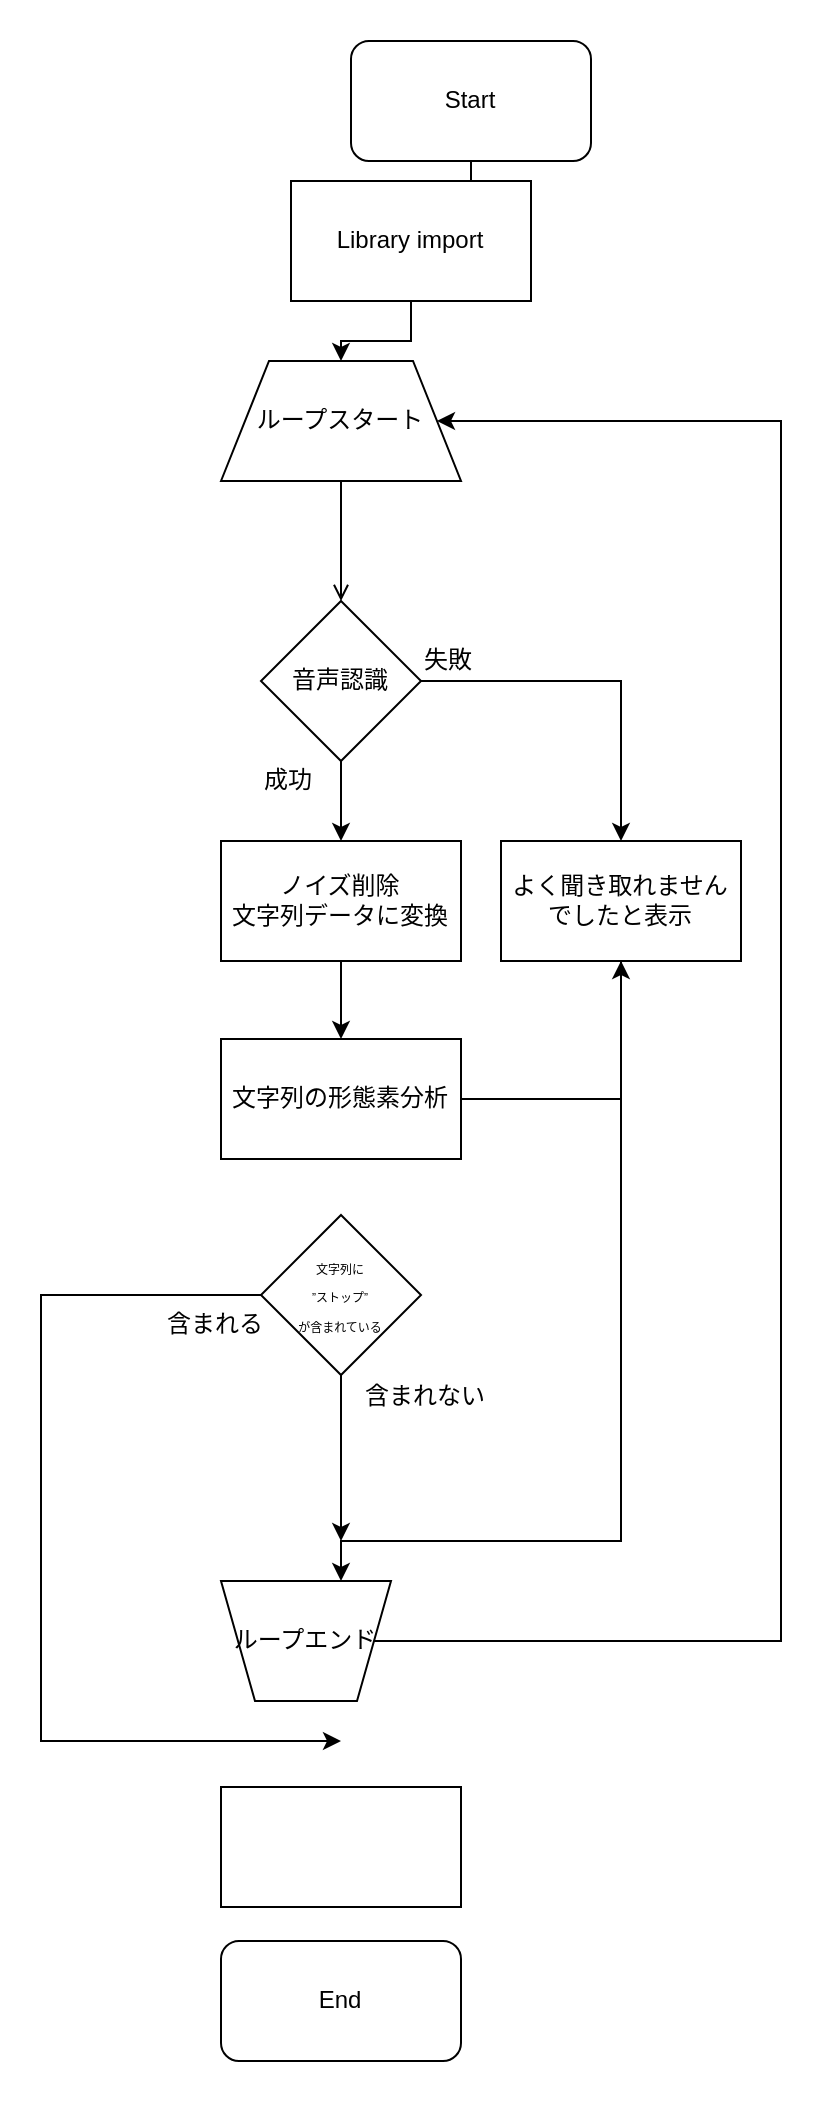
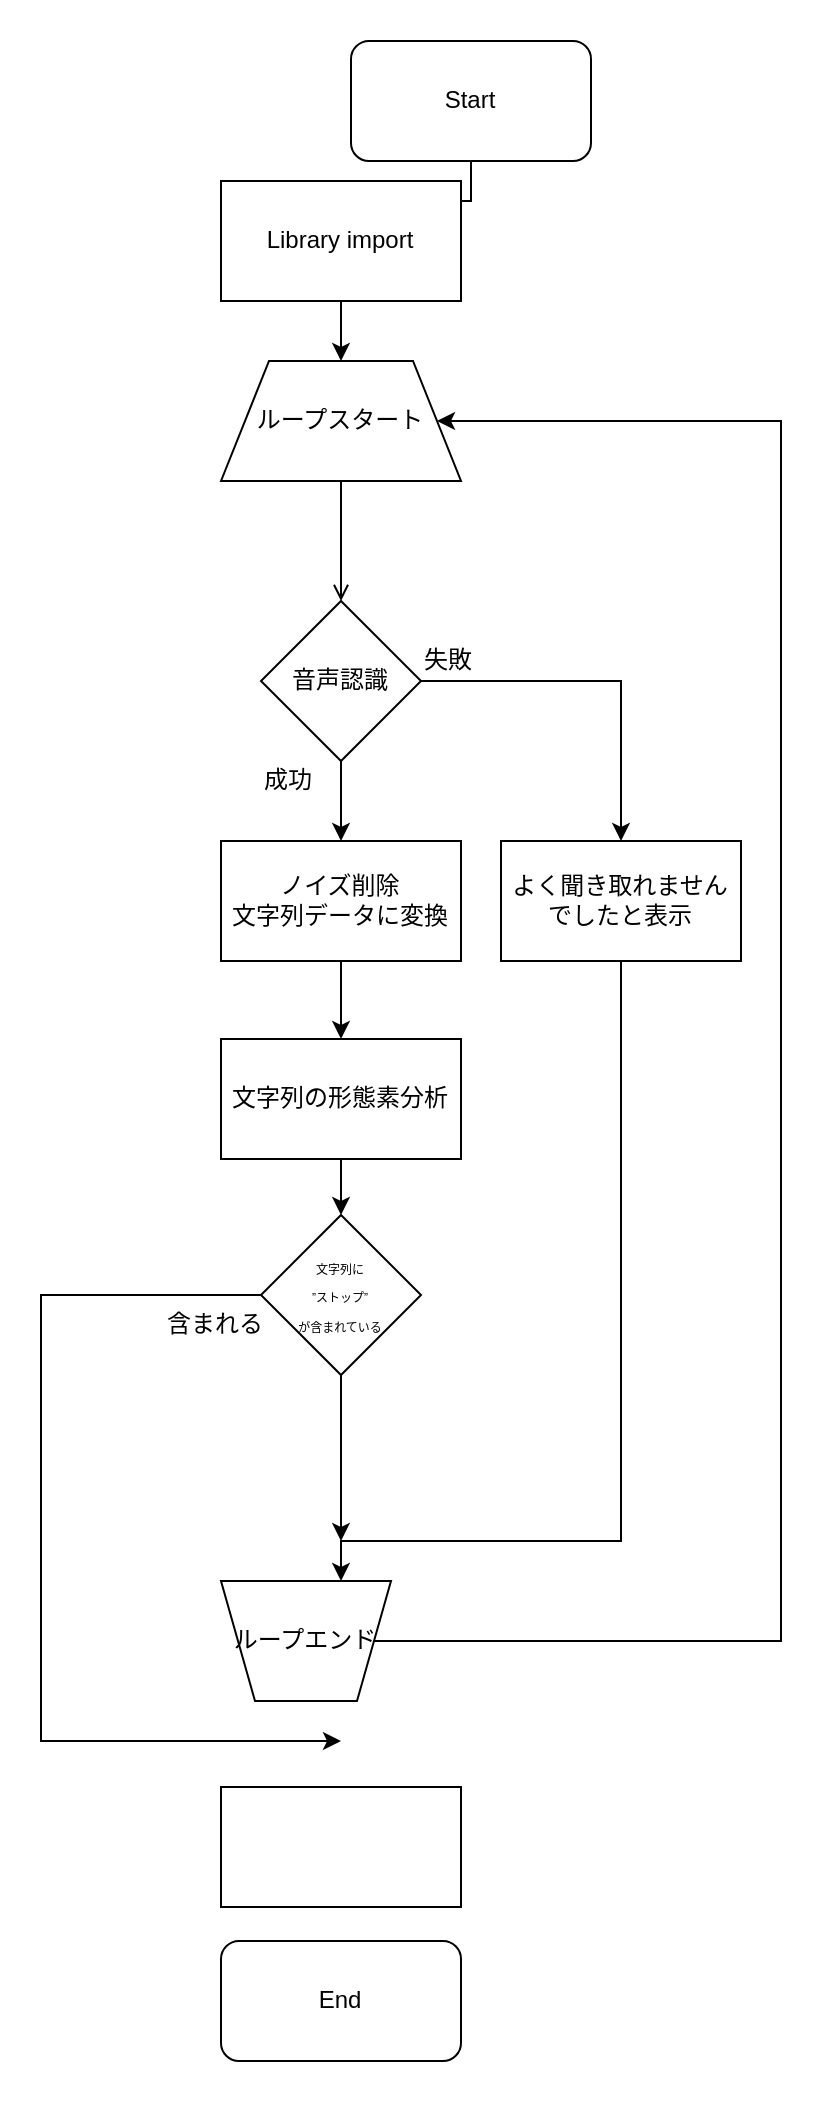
(411, 241) -> (341, 241)
(539, 1099) -> (341, 1194)
(424, 1397) -> none
